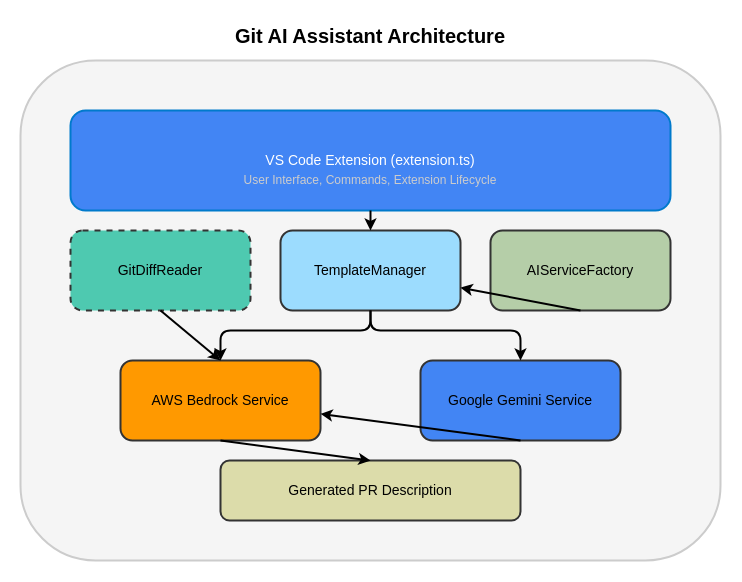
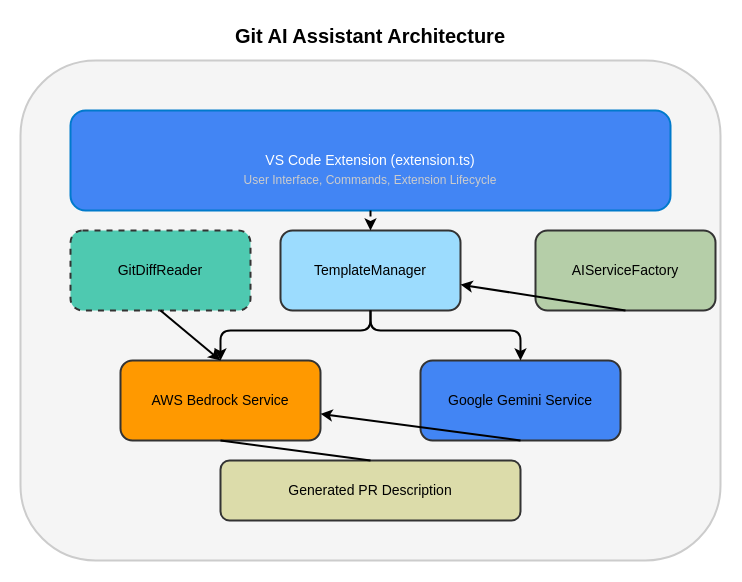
(371, 218) -> (371, 218)
(581, 271) -> (626, 271)
(360, 459) -> (363, 459)
